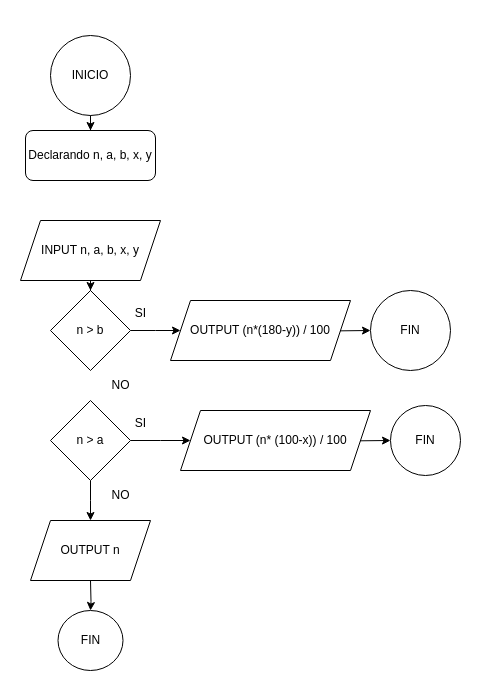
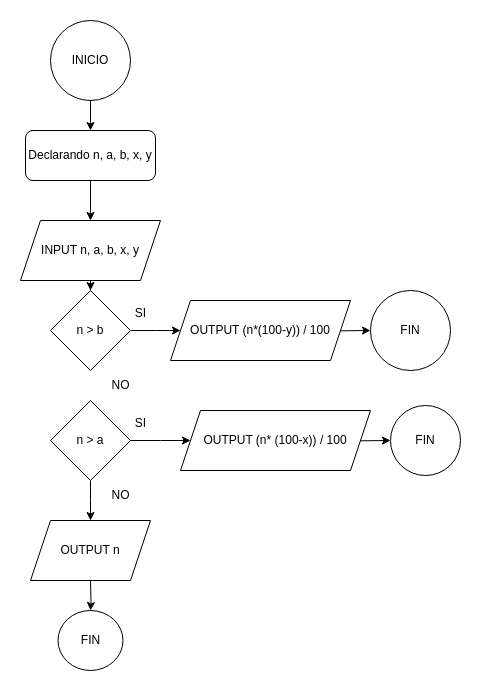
(91, 76) -> (91, 61)
none -> (91, 197)
(261, 331) -> (261, 331)
